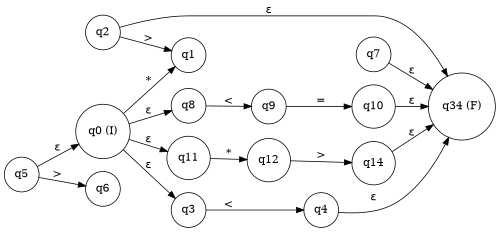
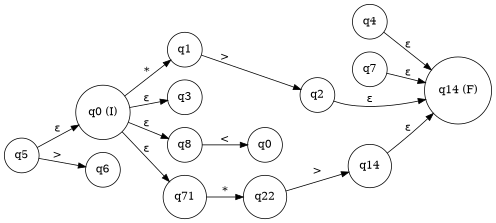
(142, 43) -> (248, 71)
(269, 107) -> (265, 145)
(374, 107) -> none
(462, 107) -> (458, 90)
(189, 158) -> (185, 197)
(269, 160) -> (265, 197)
(251, 210) -> none
